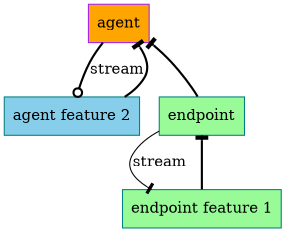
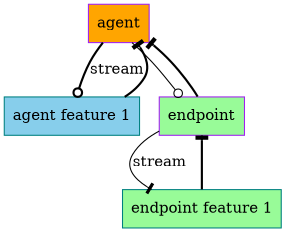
none -> (155, 65)
(72, 116) -> (72, 116)
(202, 116) -> (202, 116)
